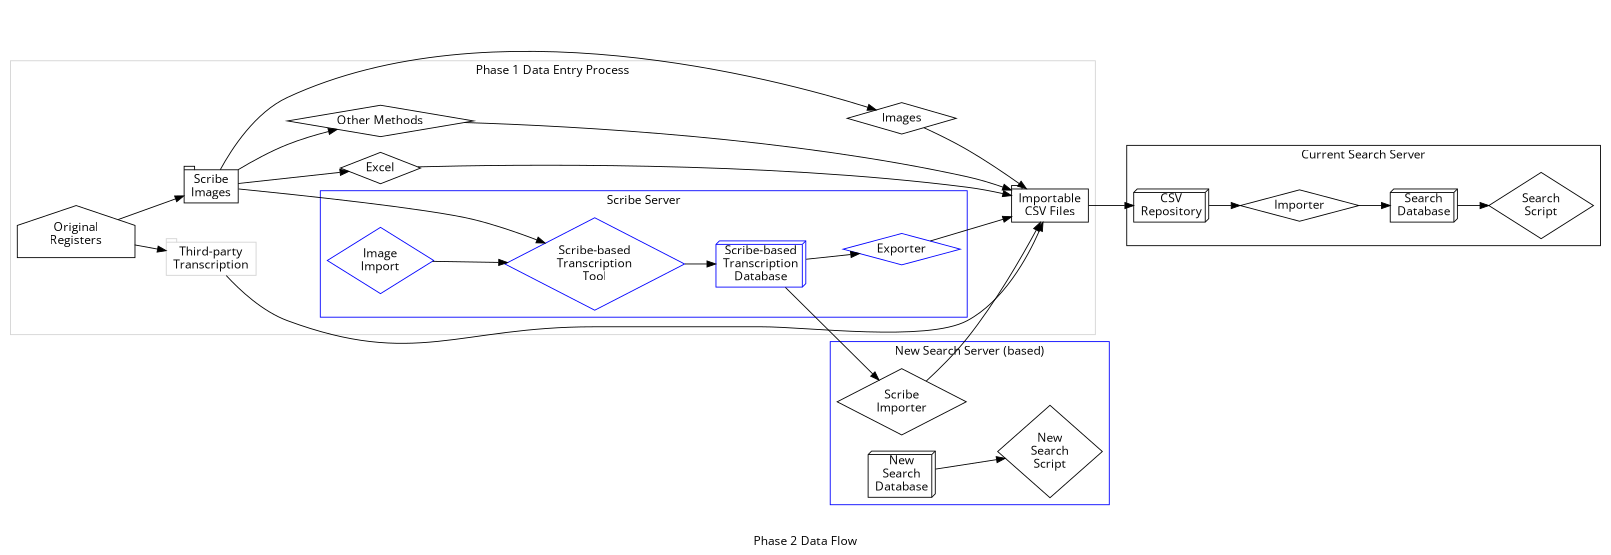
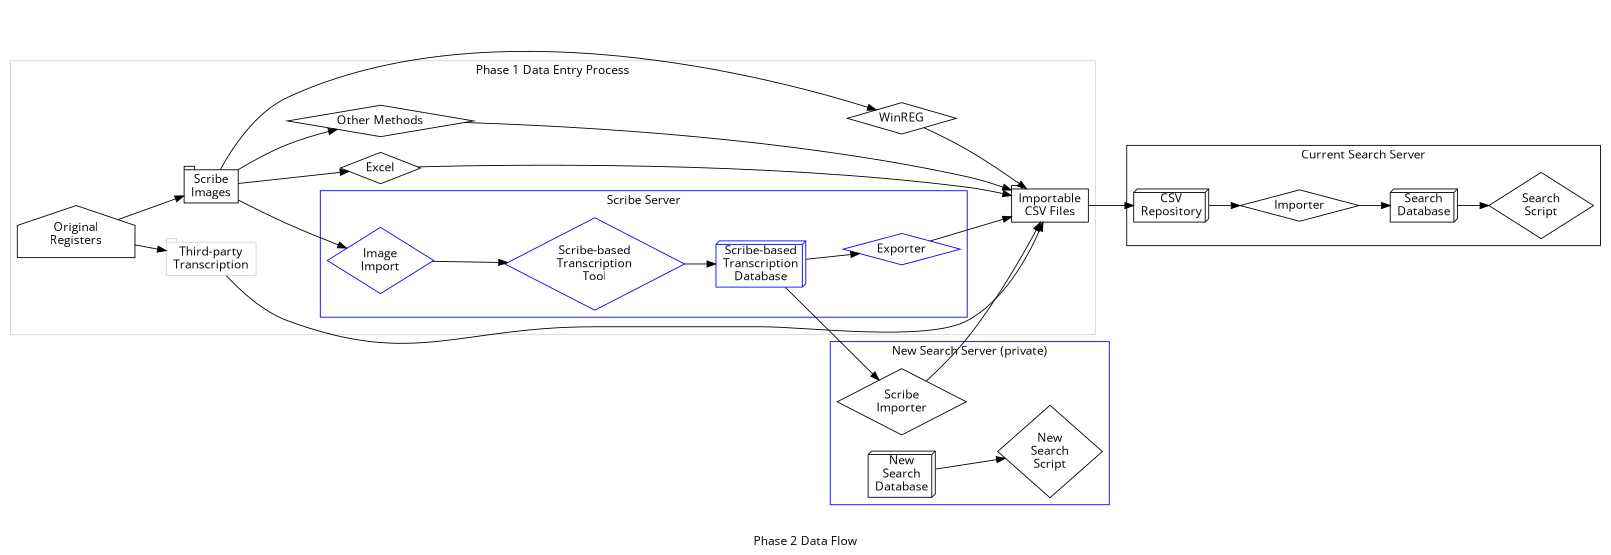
(902, 118) -> (902, 118)
(389, 206) -> (288, 224)
(970, 352) -> (970, 352)
